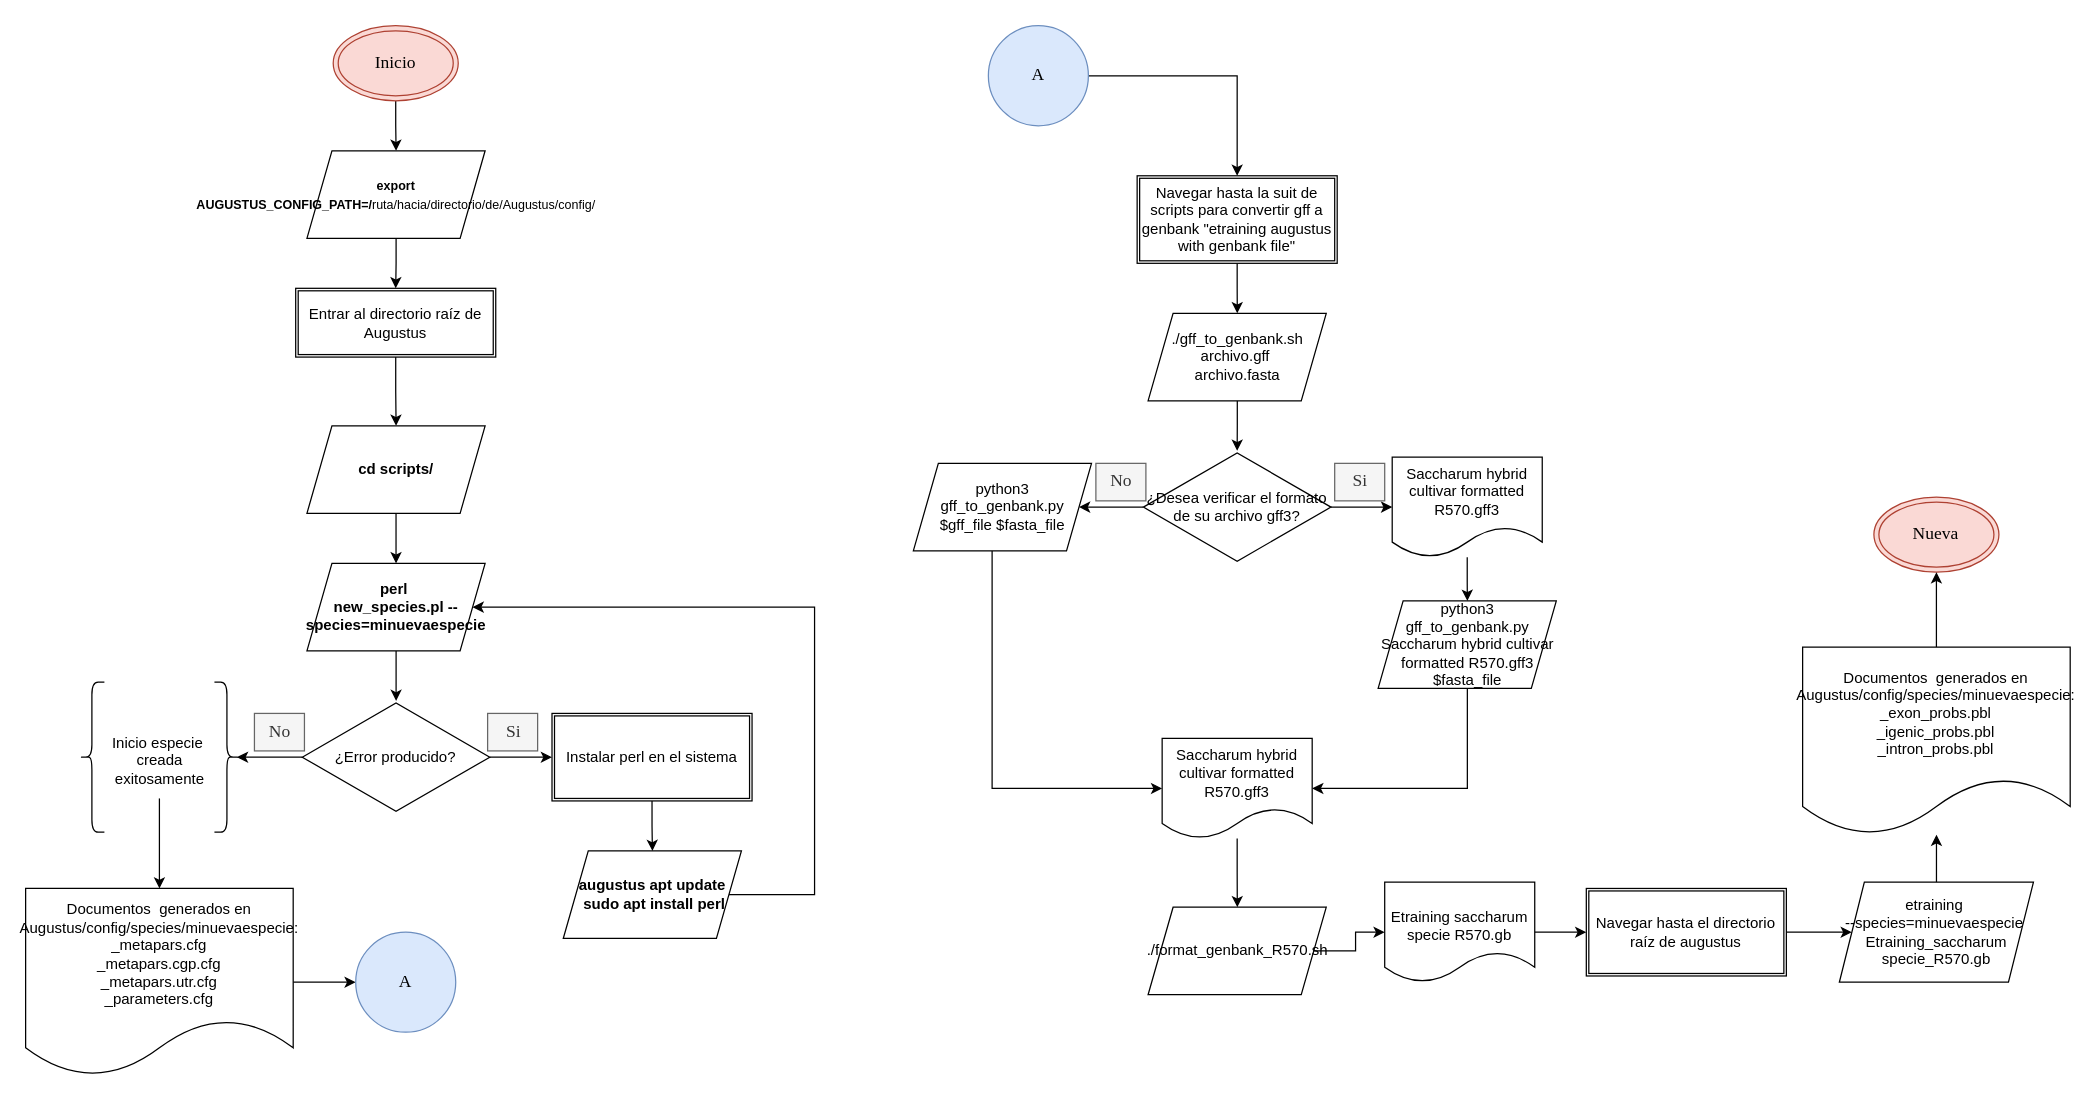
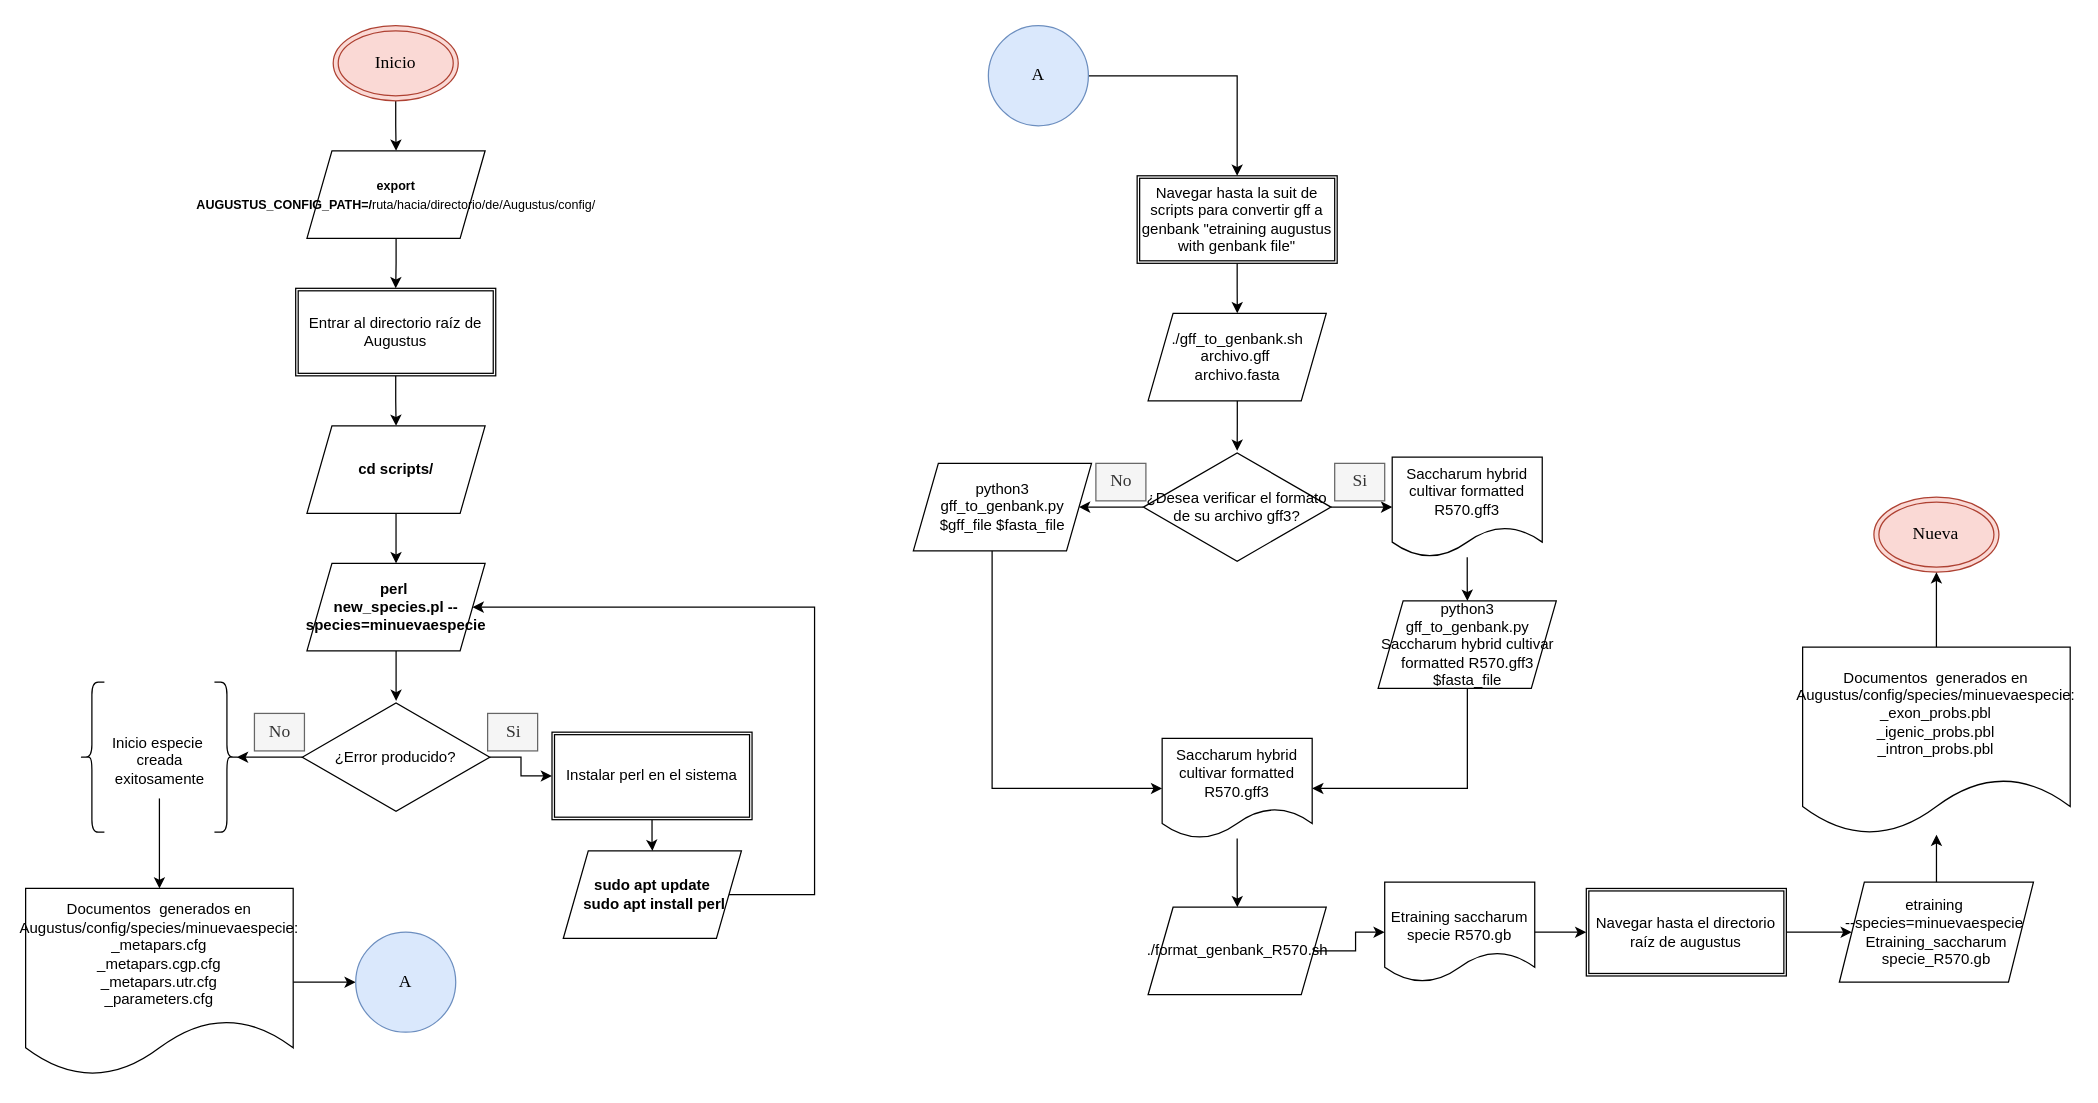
(396, 323) -> (396, 332)
(652, 757) -> (652, 776)
(653, 894) -> (653, 894)
